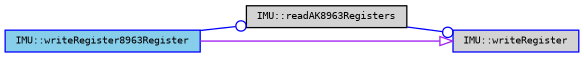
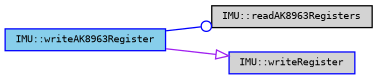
(425, 29) -> none
(103, 41) -> (85, 40)
